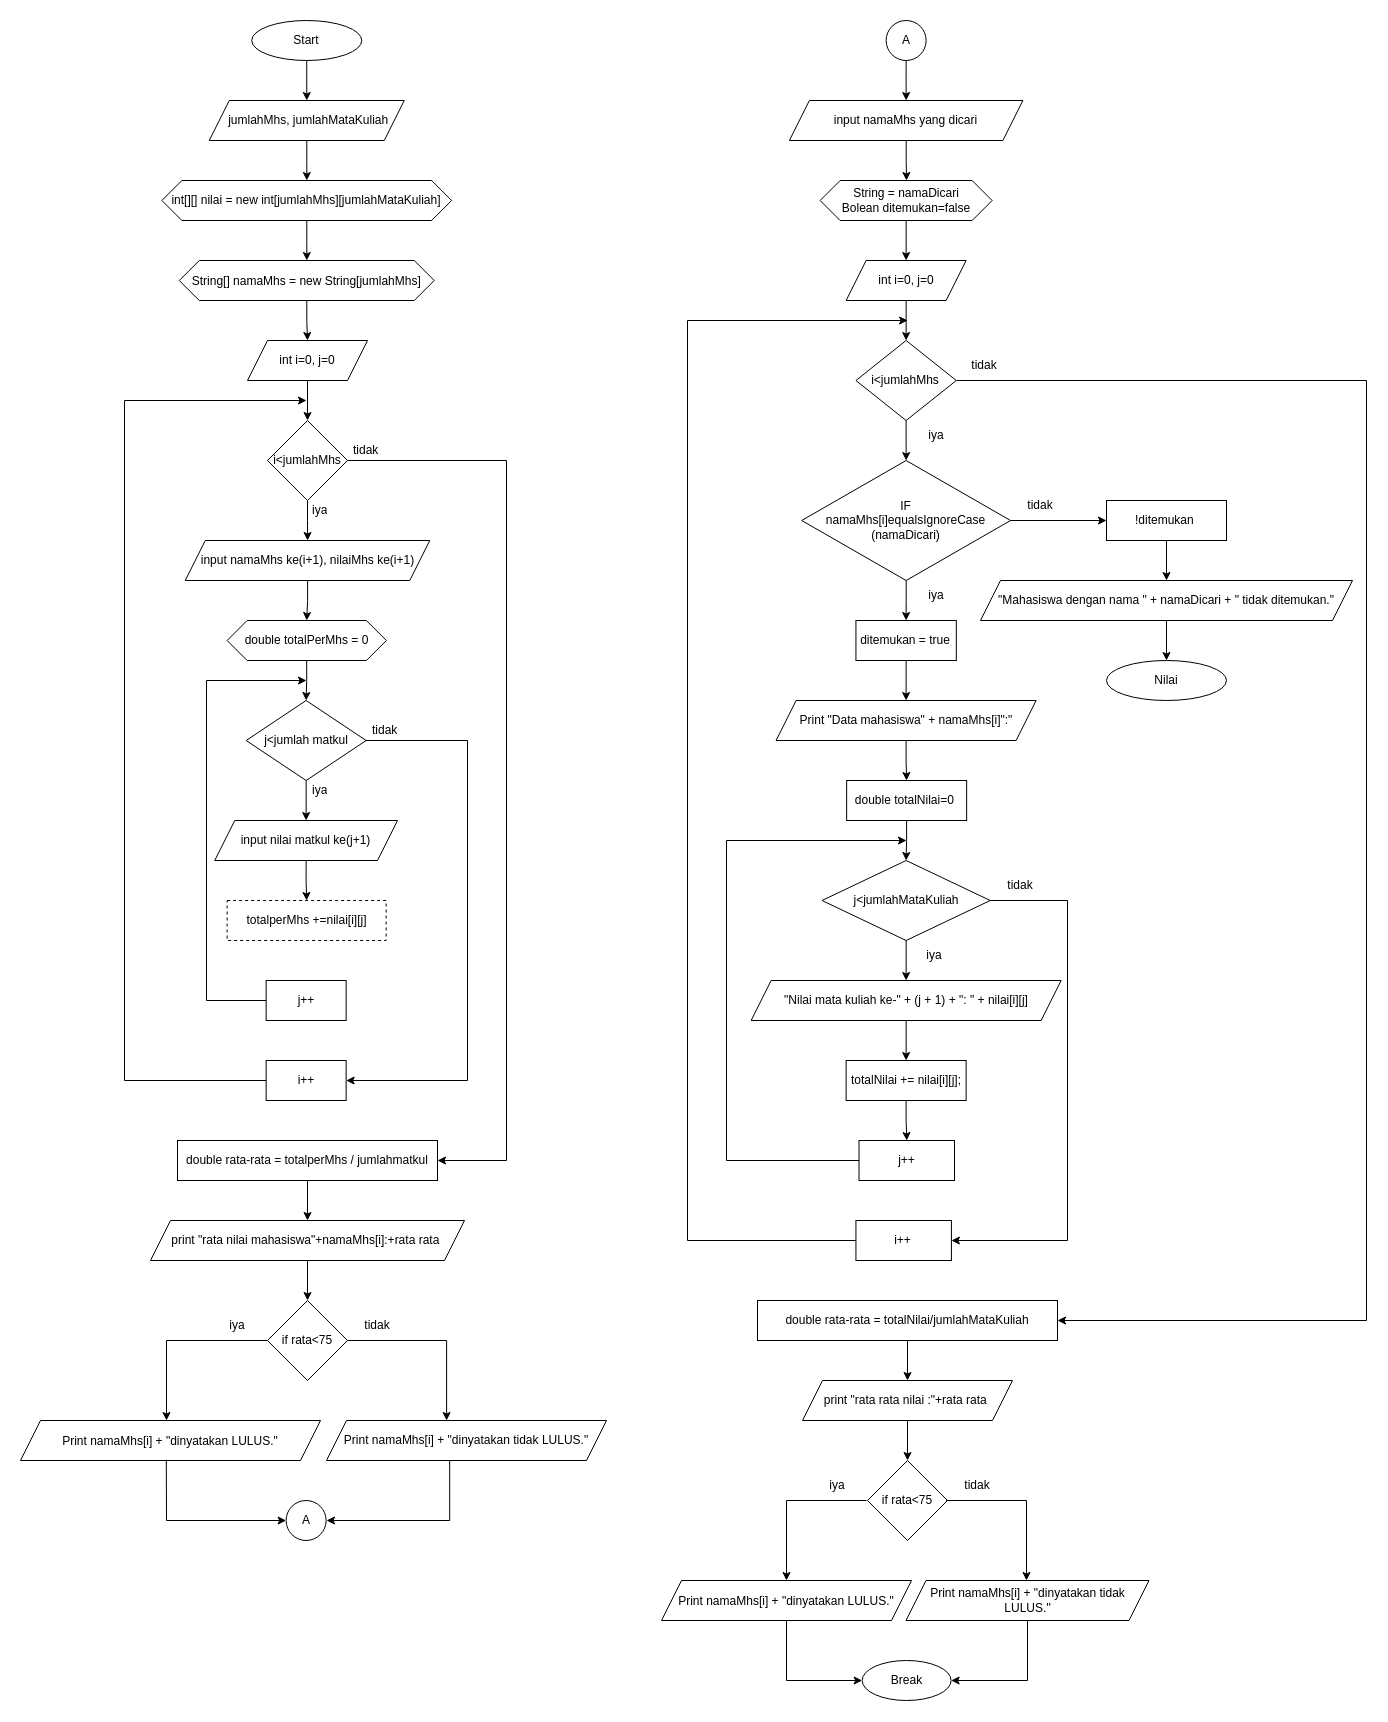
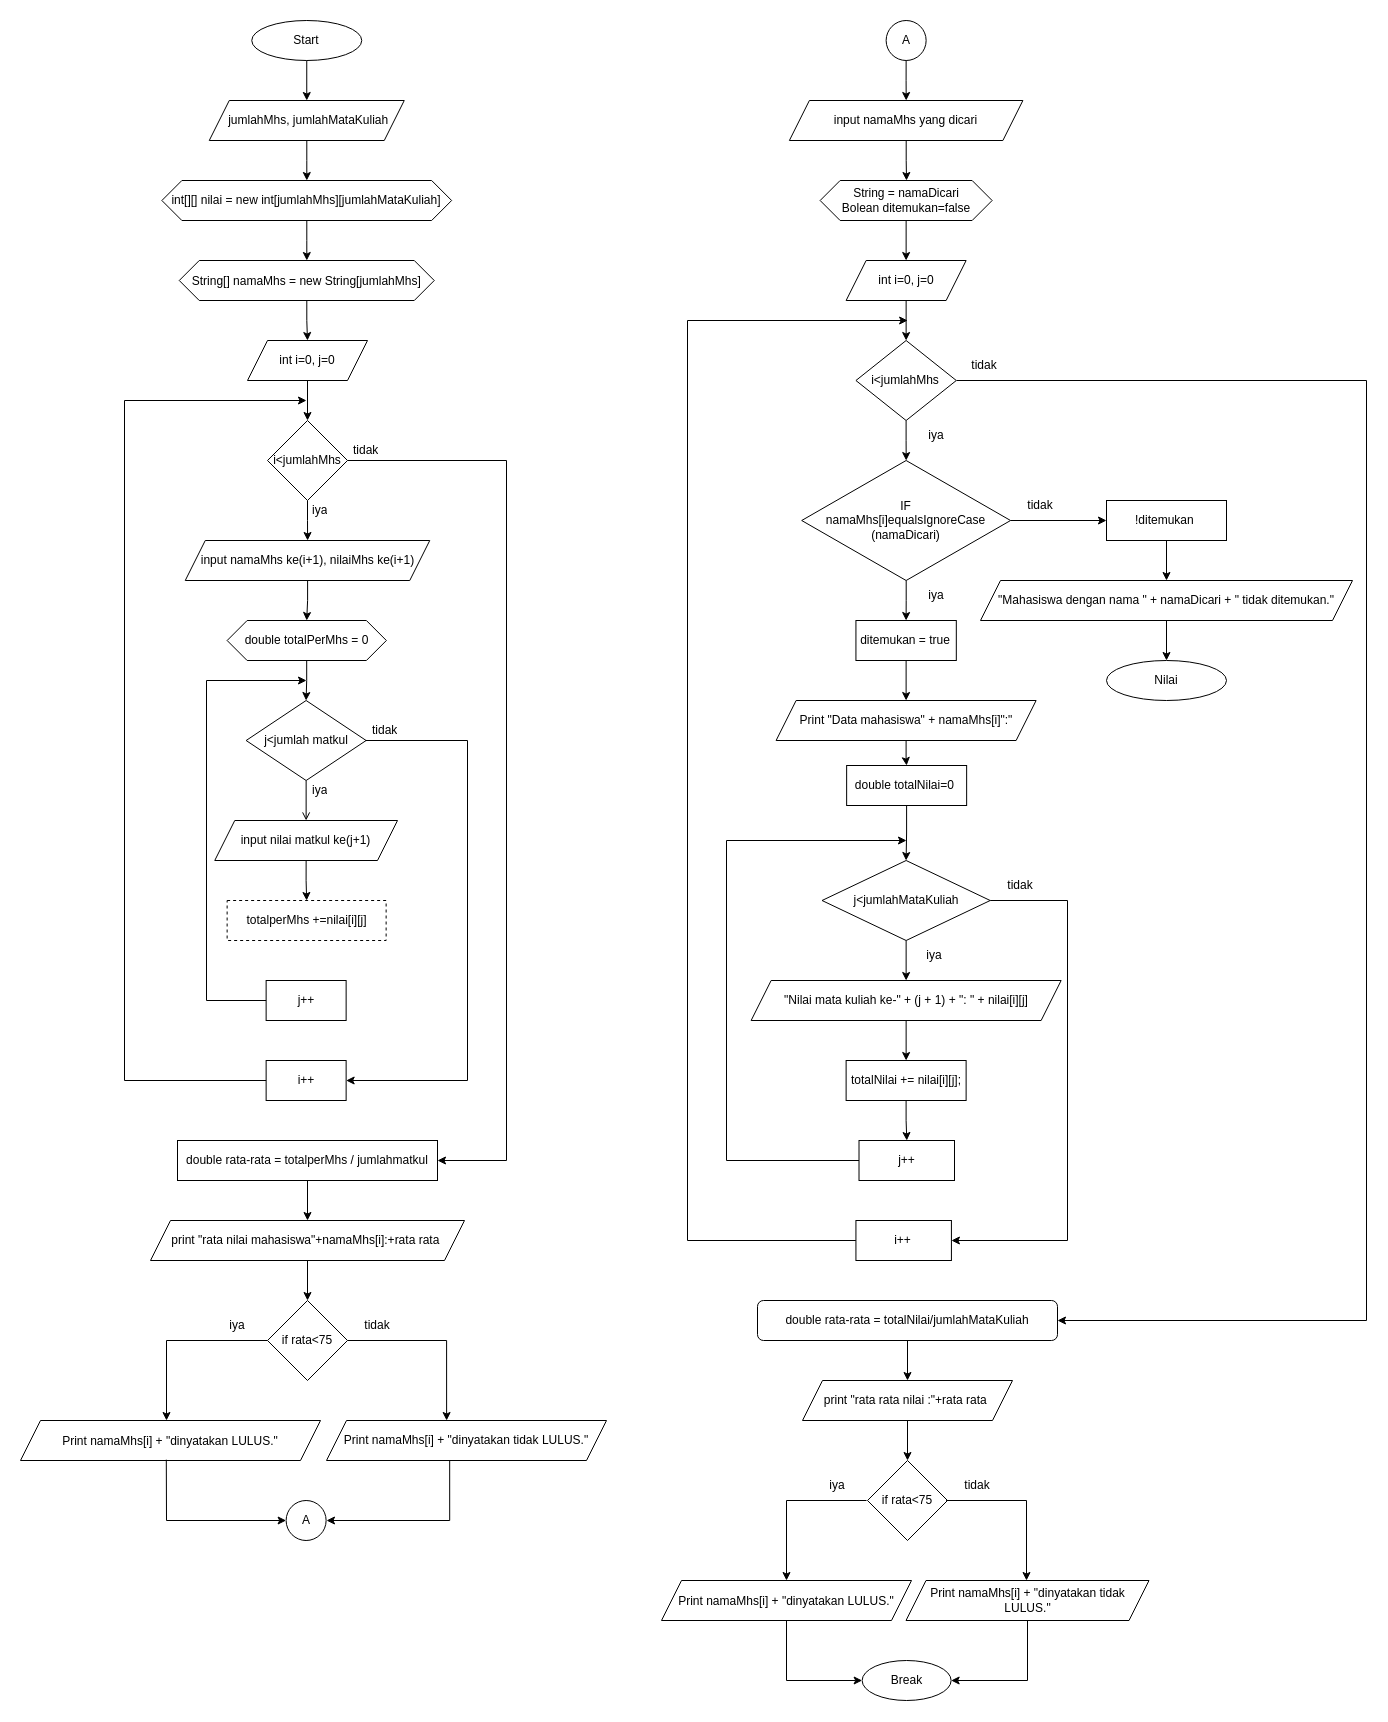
(907, 801) -> (907, 786)
(306, 812) -> (306, 814)
(908, 1321) -> (908, 1321)
